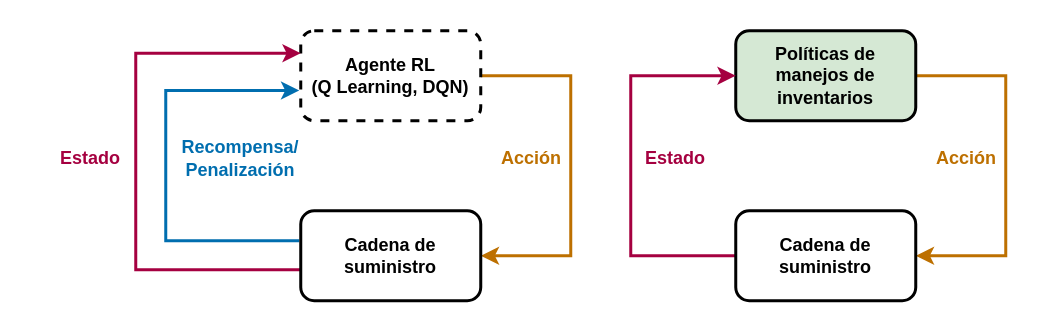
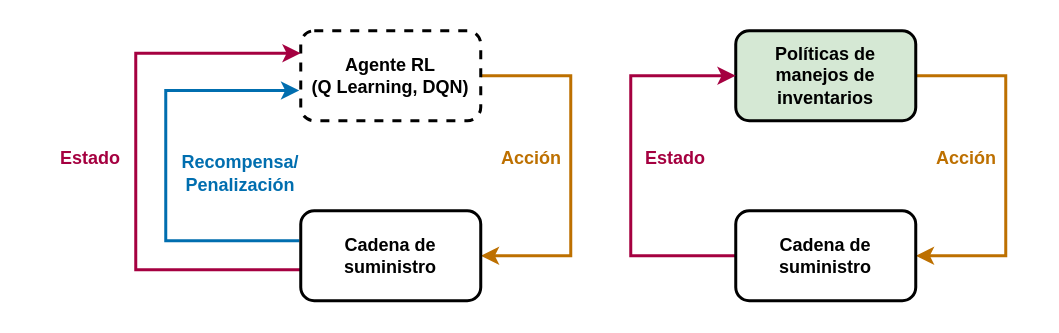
(241, 158) -> (241, 173)
